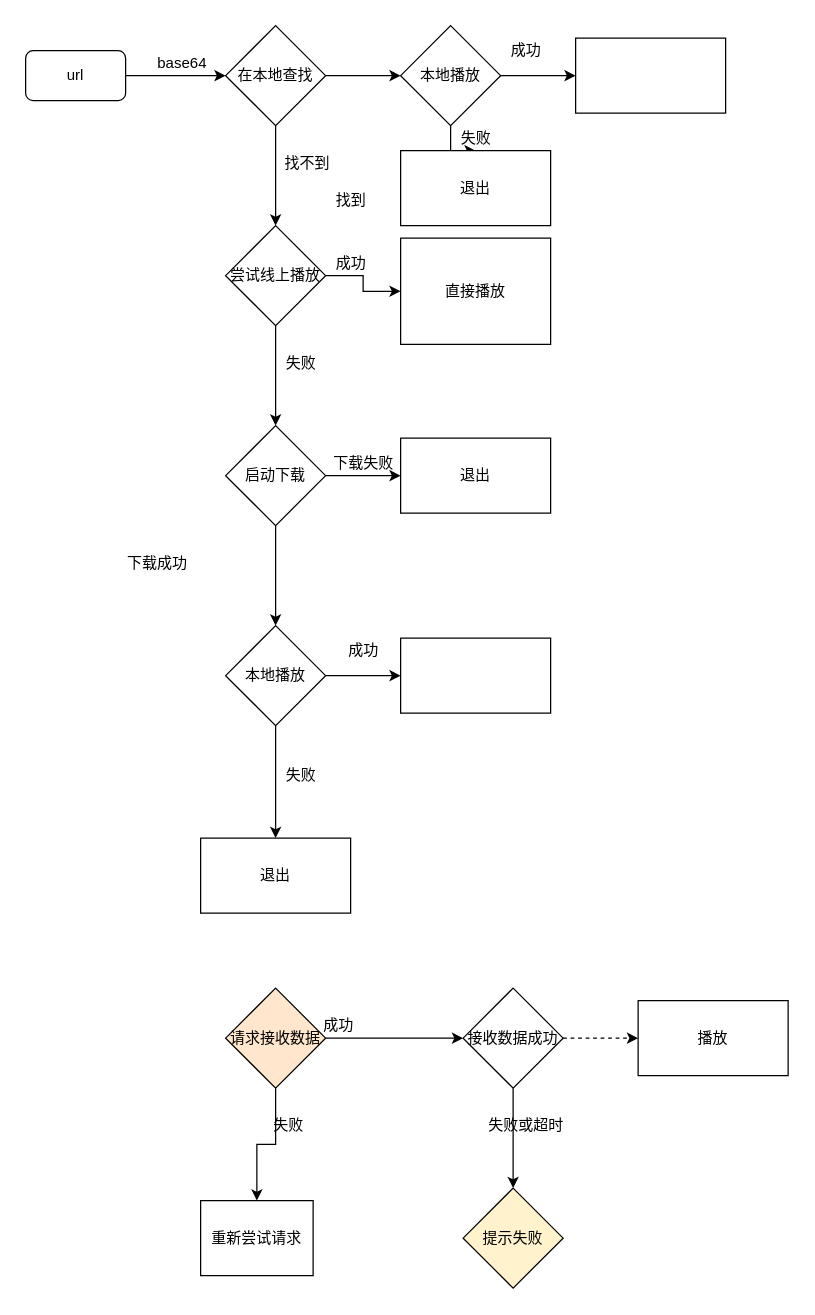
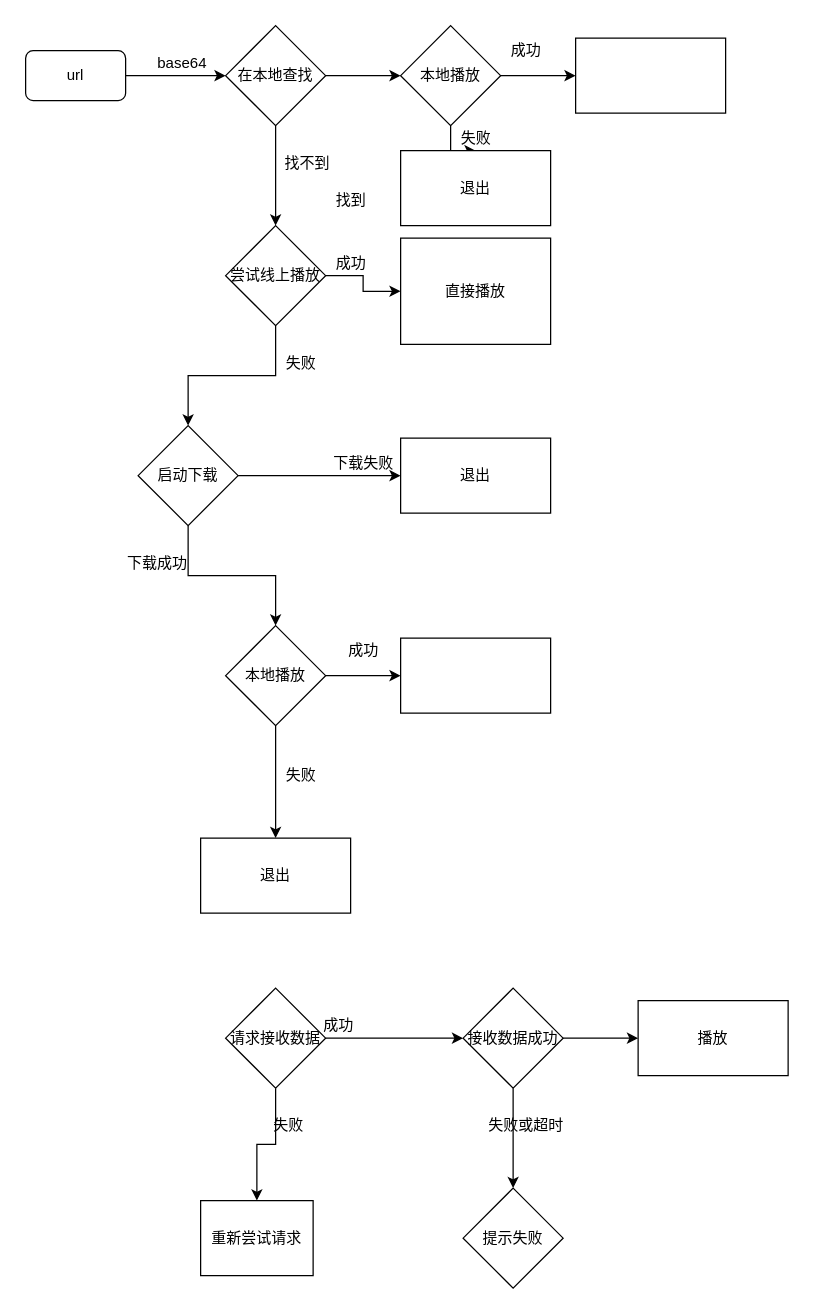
(276, 476) -> (188, 476)
(276, 1038) -> (276, 1038)
(597, 1038) -> (597, 1038)
(513, 1238) -> (513, 1238)
